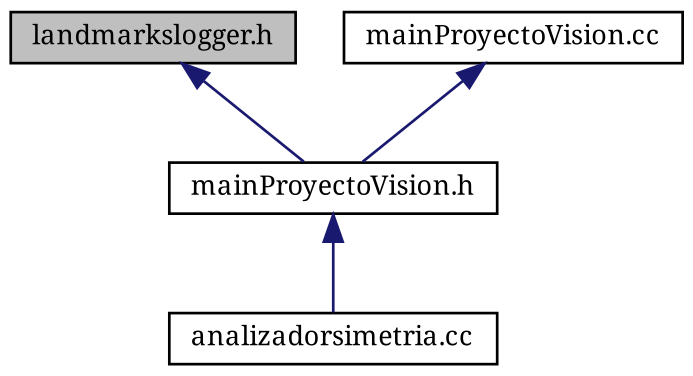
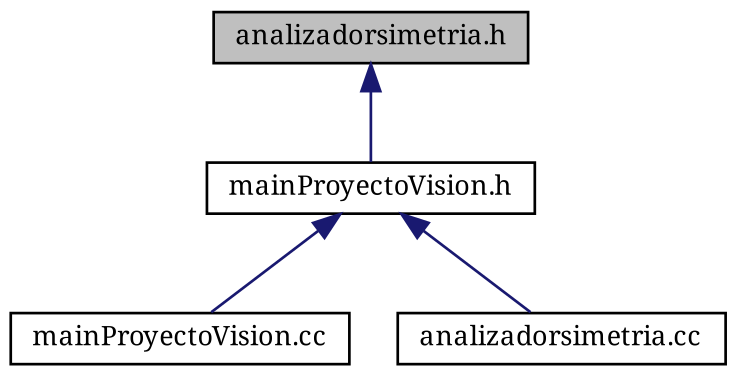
(153, 38) -> (371, 38)
(413, 121) -> (265, 272)
